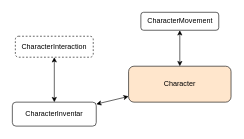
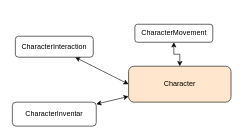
(180, 21) -> (174, 33)
(54, 47) -> (54, 47)
(54, 96) -> (102, 71)
